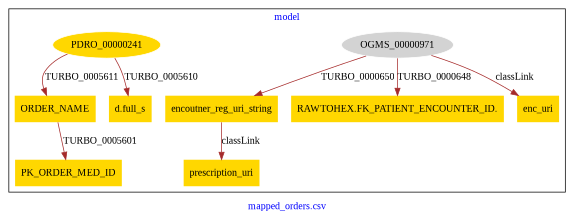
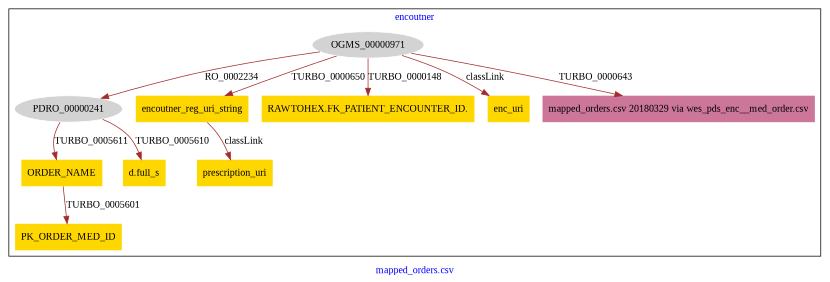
(287, 17) -> (415, 17)
(107, 45) -> (68, 109)
none -> (213, 70)
(434, 77) -> (405, 77)
none -> (679, 109)
